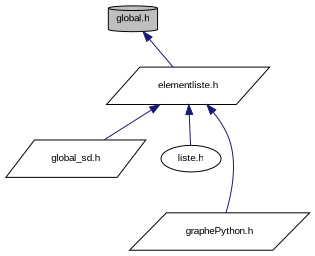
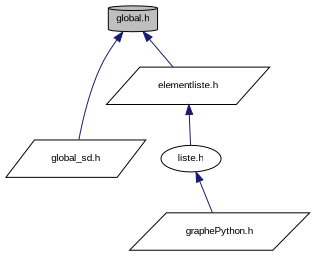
(128, 125) -> (92, 88)
(233, 160) -> (206, 197)
